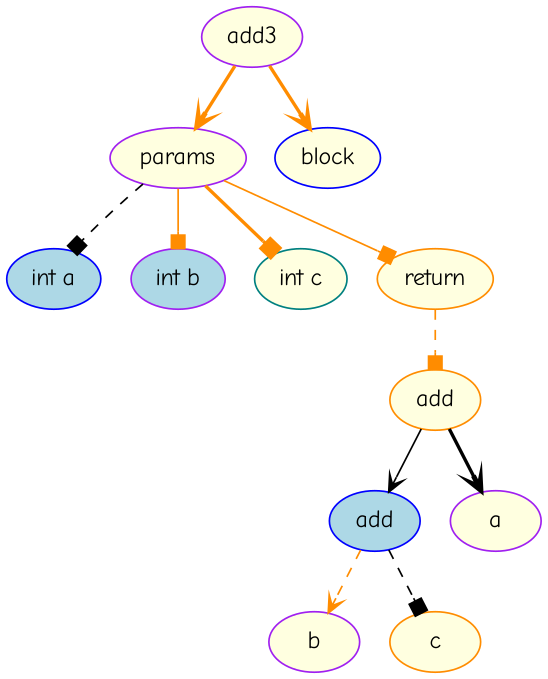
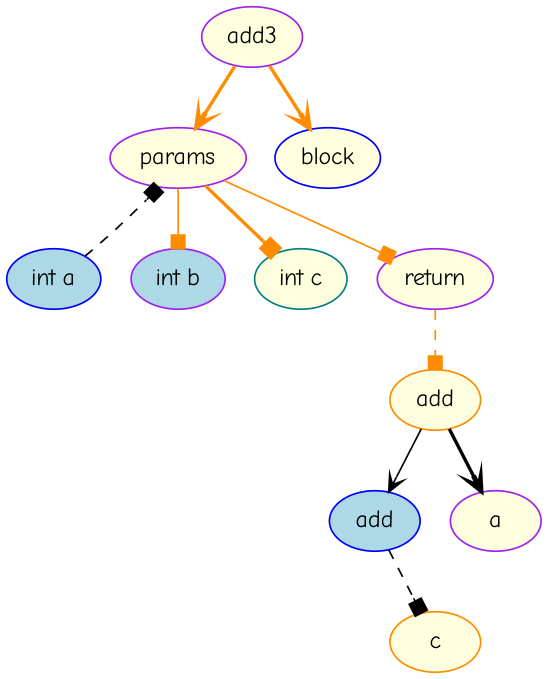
(113, 210) -> (116, 229)
(435, 279) -> (435, 279)
(314, 642) -> none
